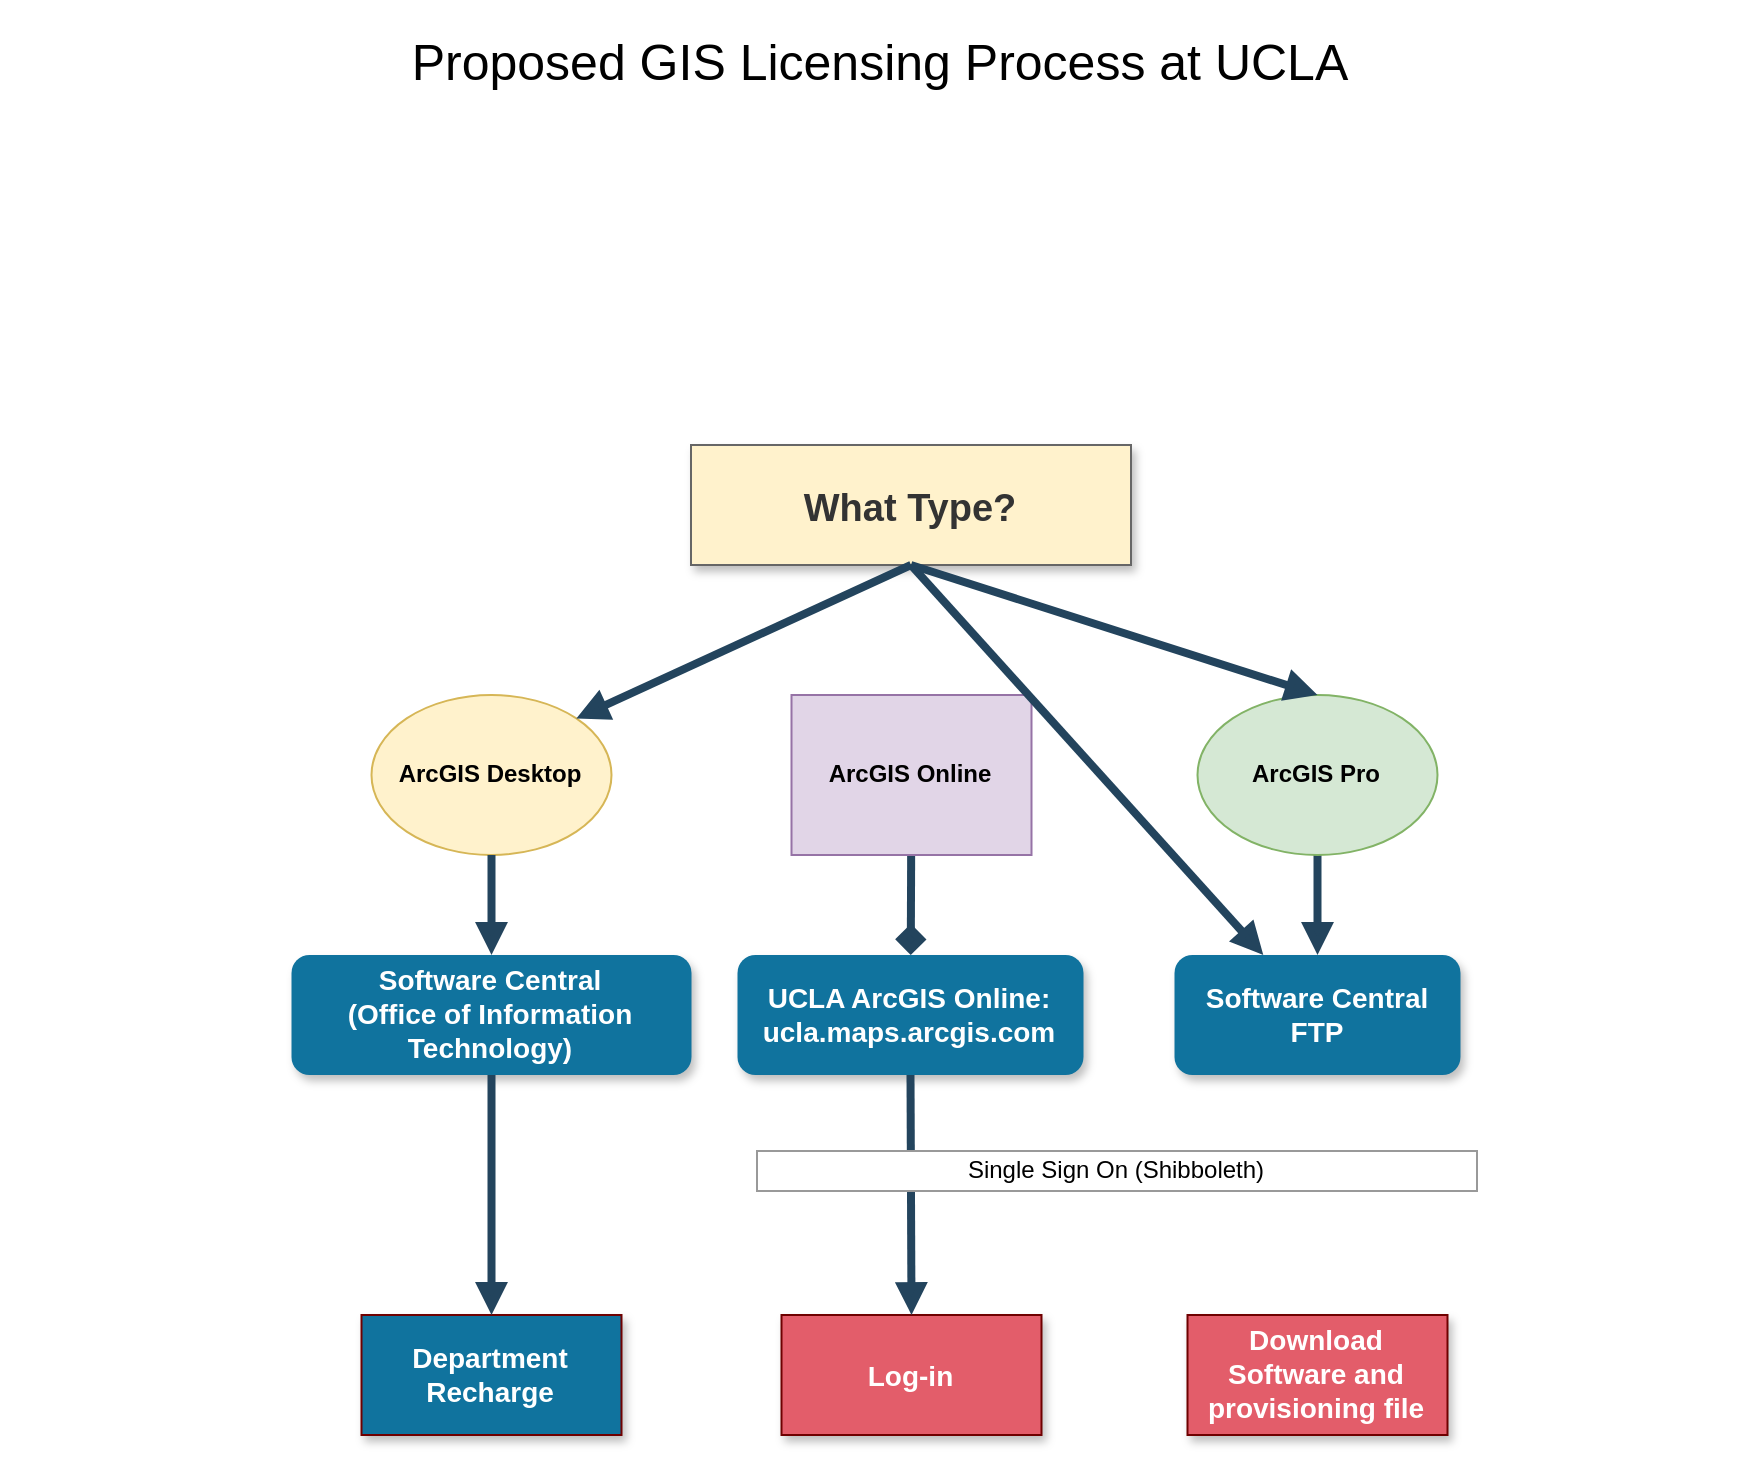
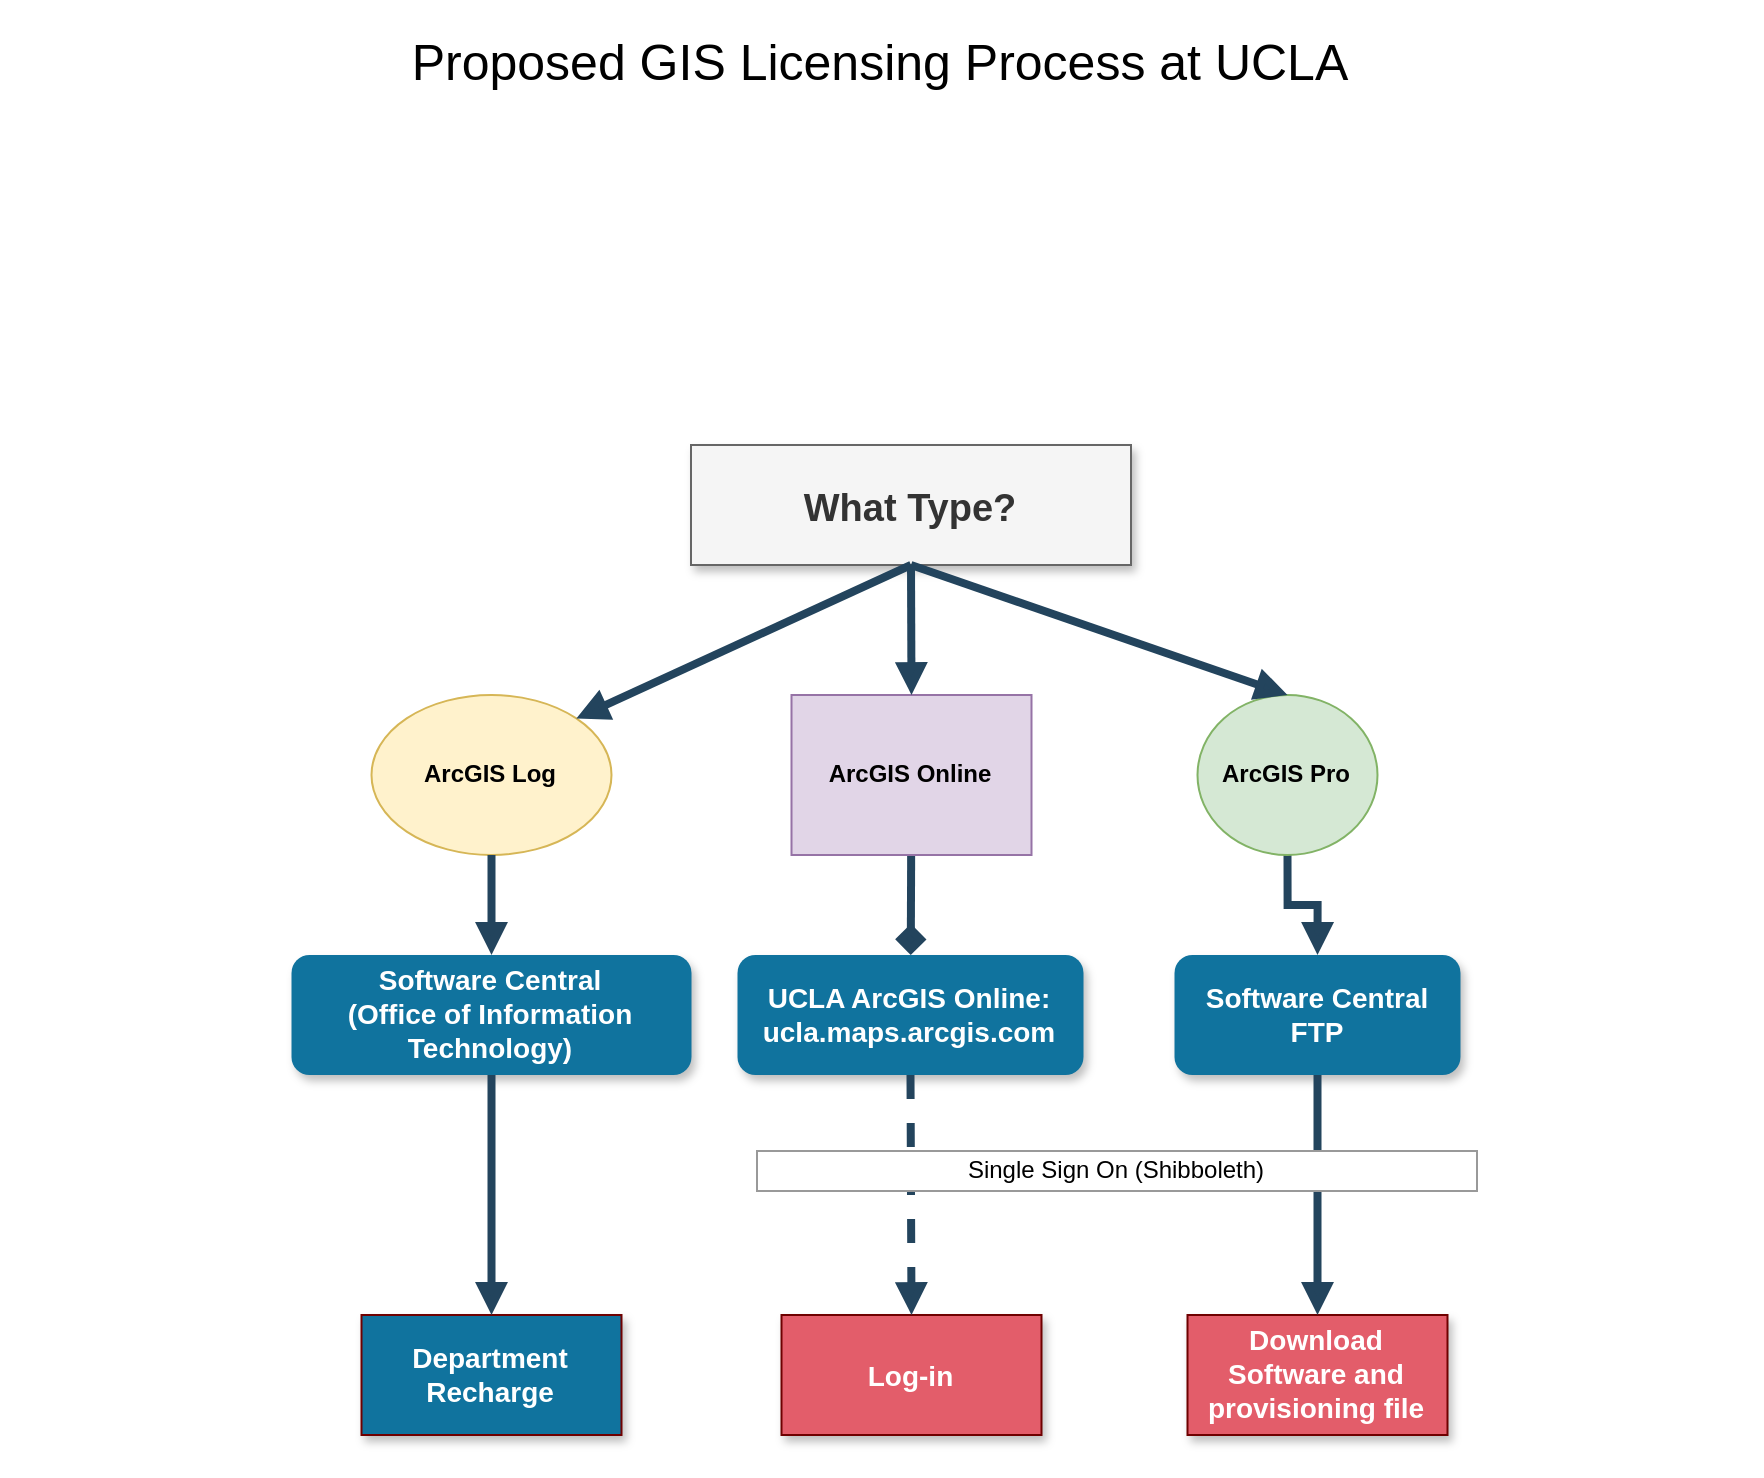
(911, 505) -> (911, 505)
(1080, 752) -> (911, 617)
(491, 775) -> (491, 775)
(1318, 775) -> (1288, 775)
(911, 1110) -> (911, 1110)
none -> (1318, 1238)
